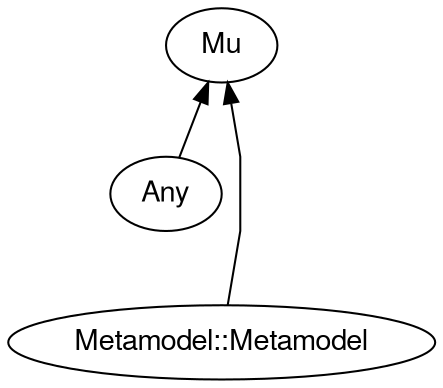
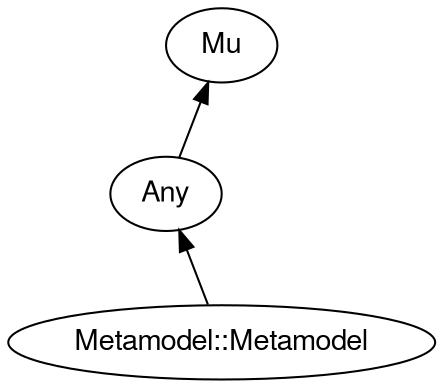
(240, 205) -> (197, 277)
